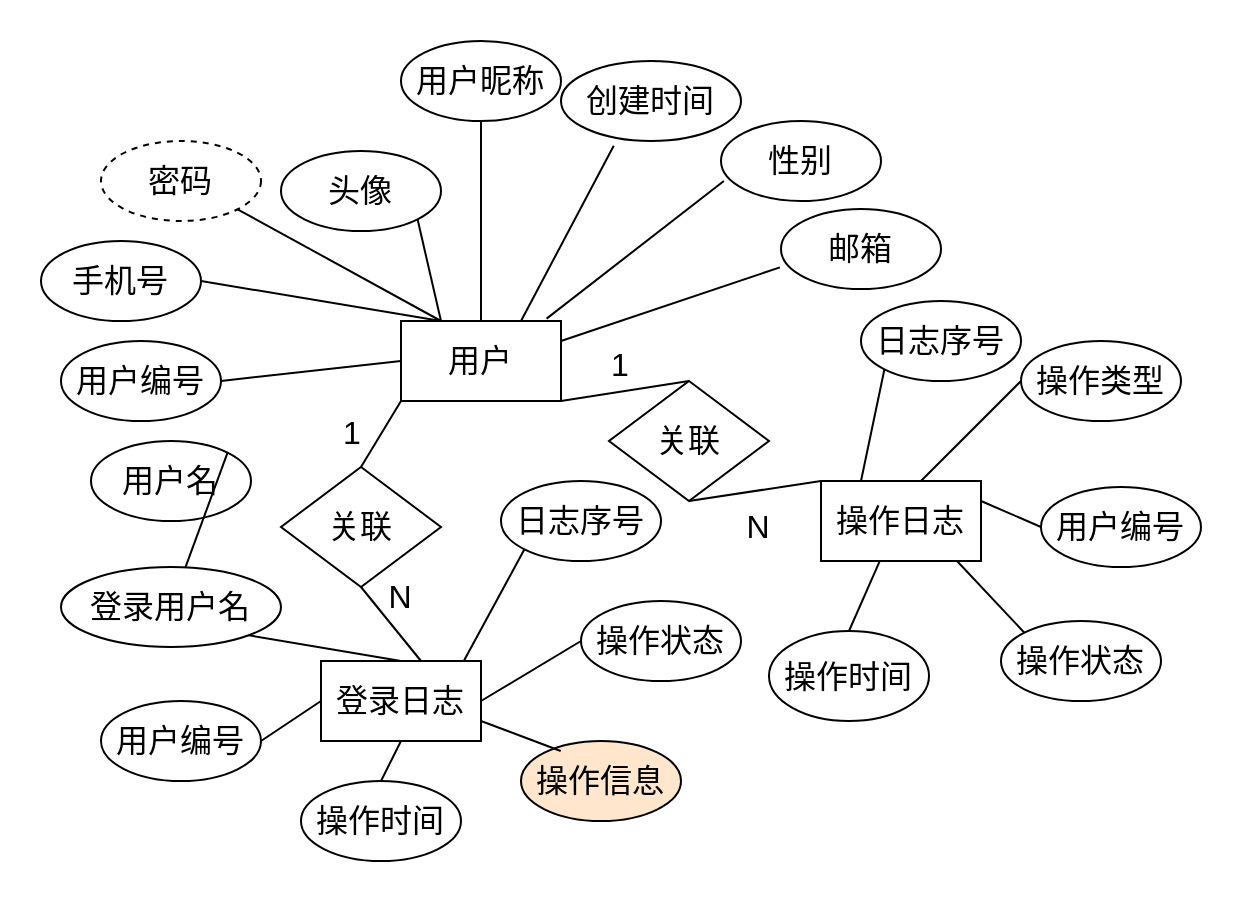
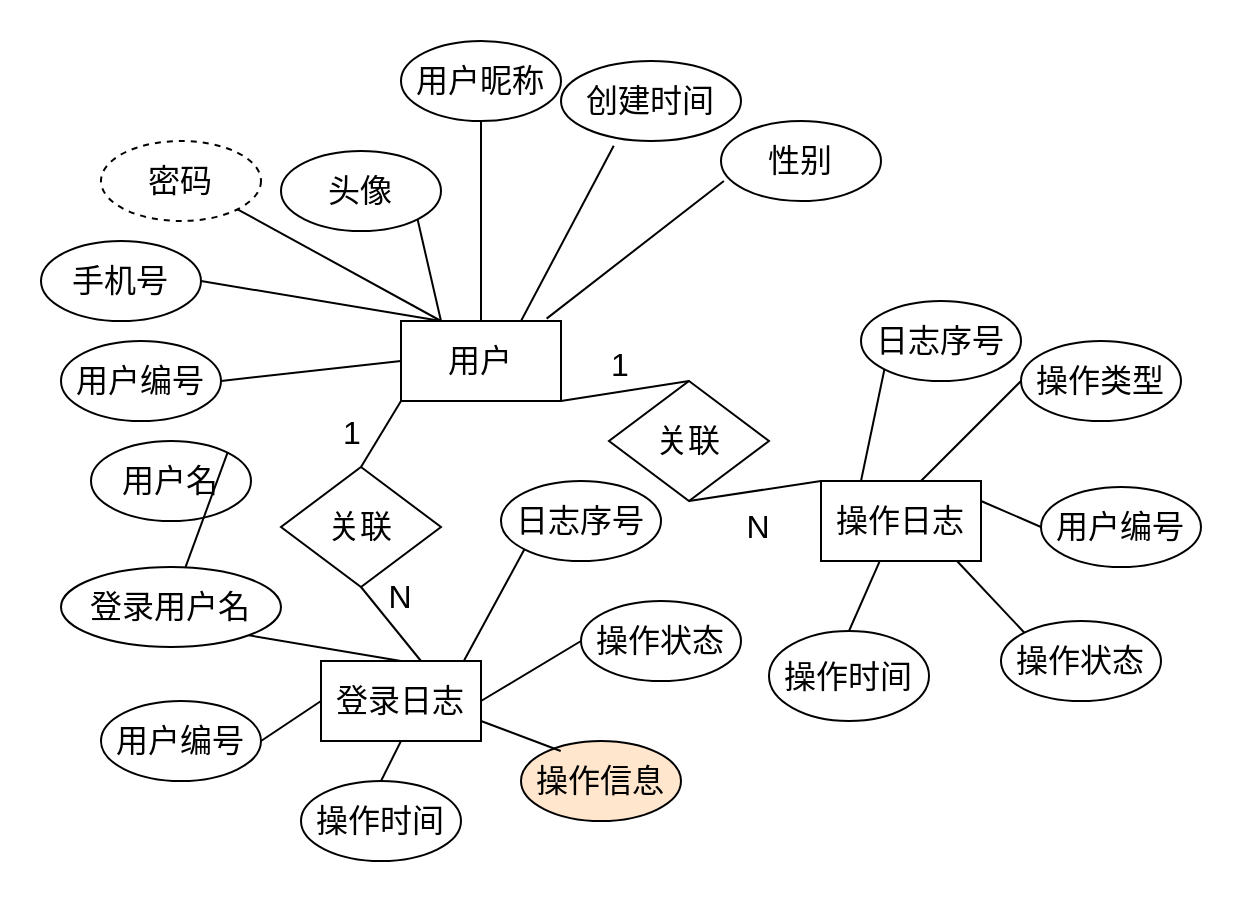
(861, 249) -> none
(670, 304) -> none
